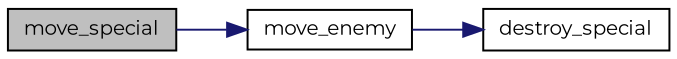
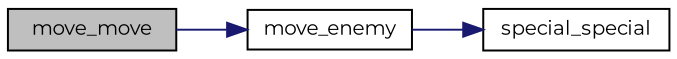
(92, 30) -> (92, 30)
(576, 30) -> (576, 30)
